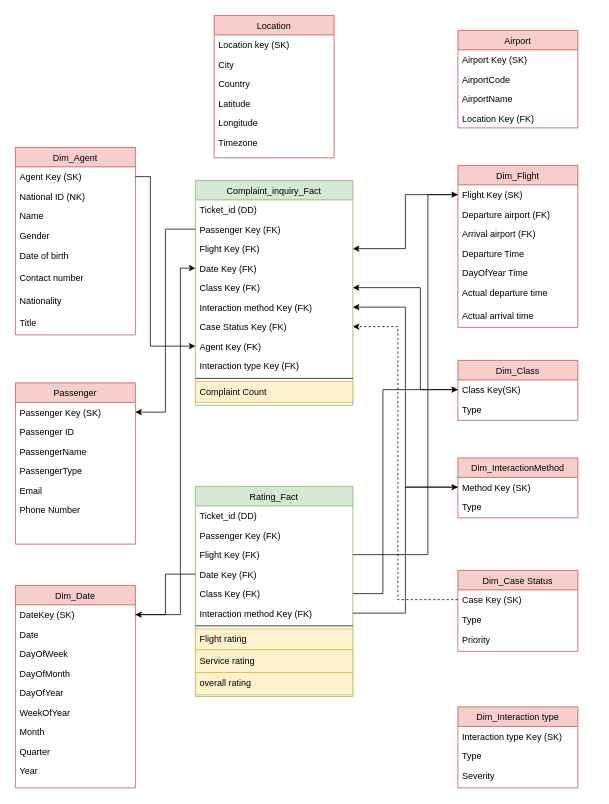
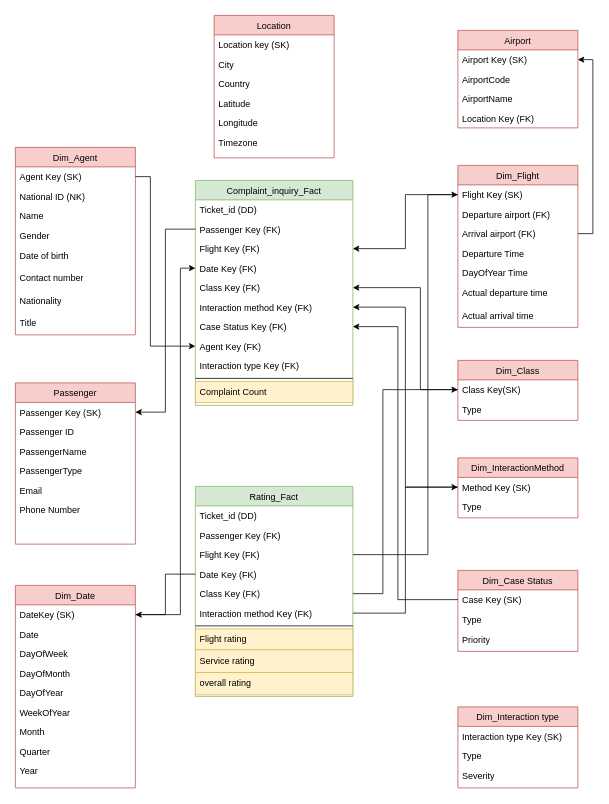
none -> (587, 234)
(398, 472) -> (398, 472)
